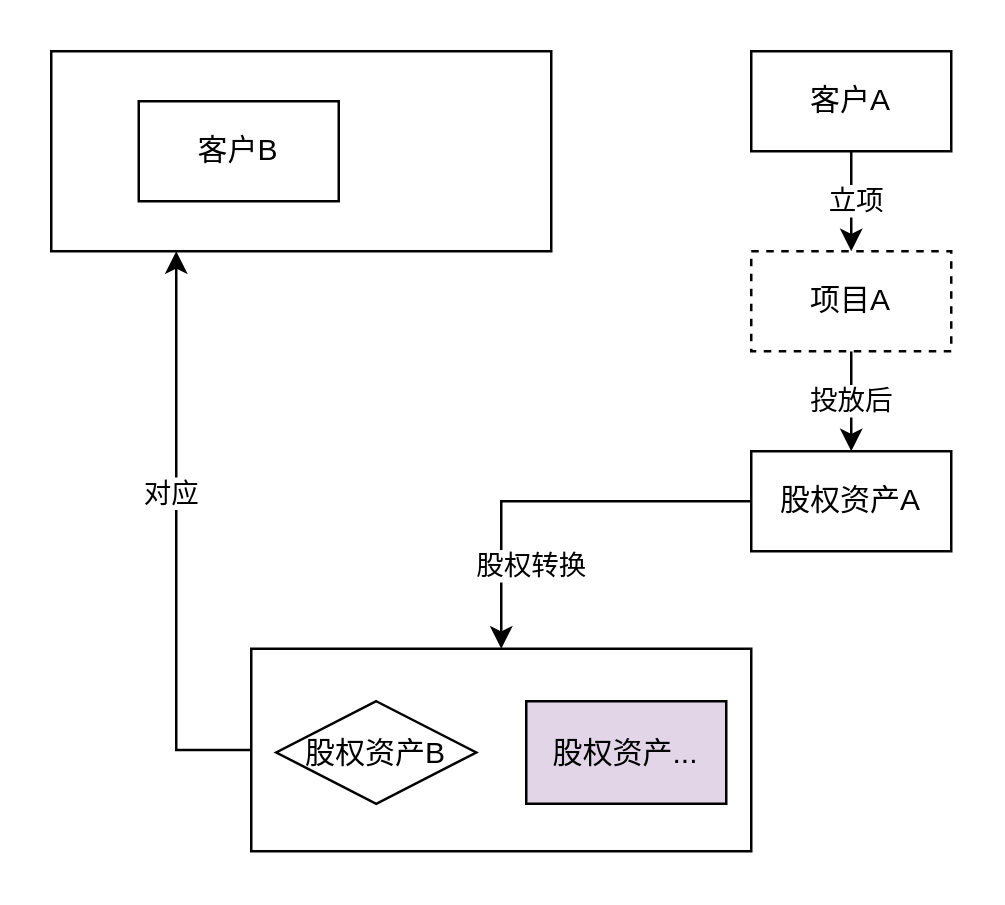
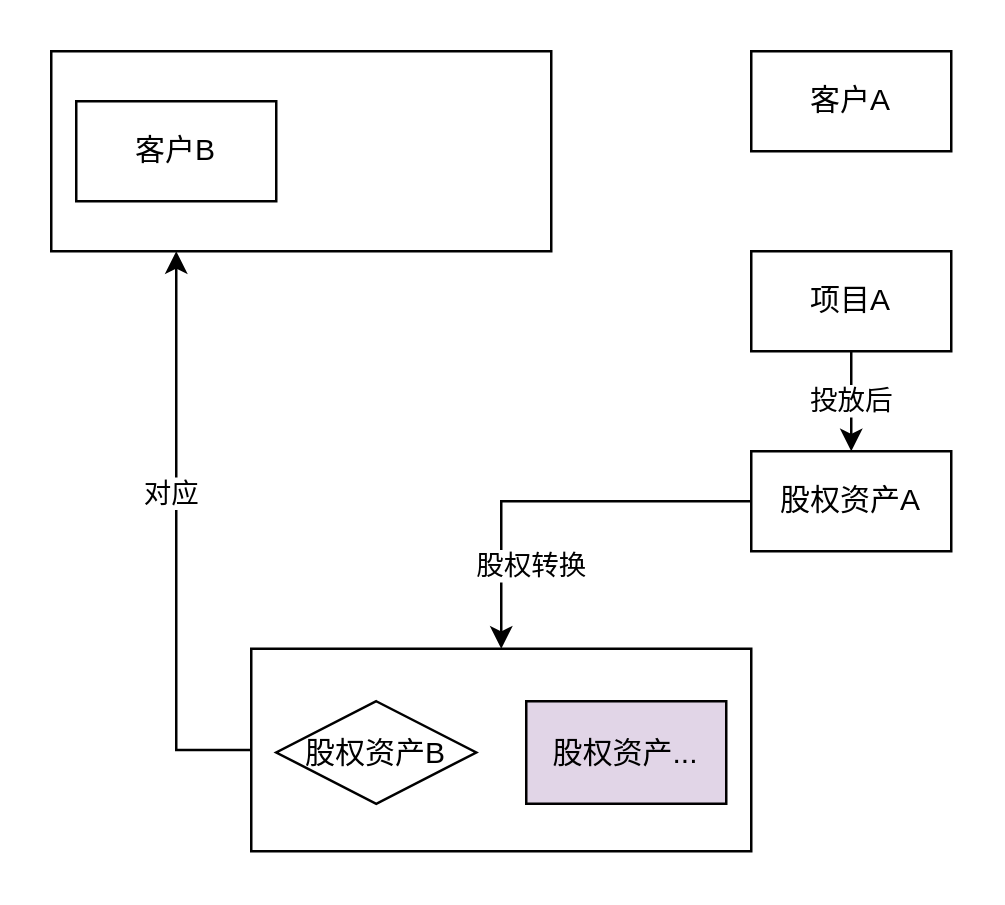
(239, 151) -> (176, 151)
(851, 193) -> none
(851, 301) -> (851, 301)
